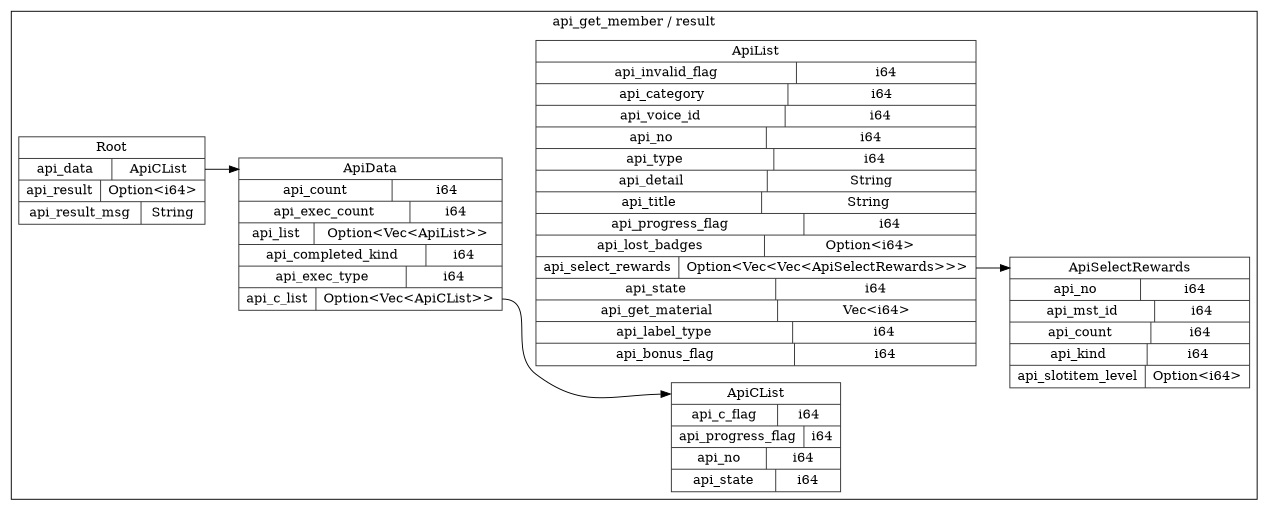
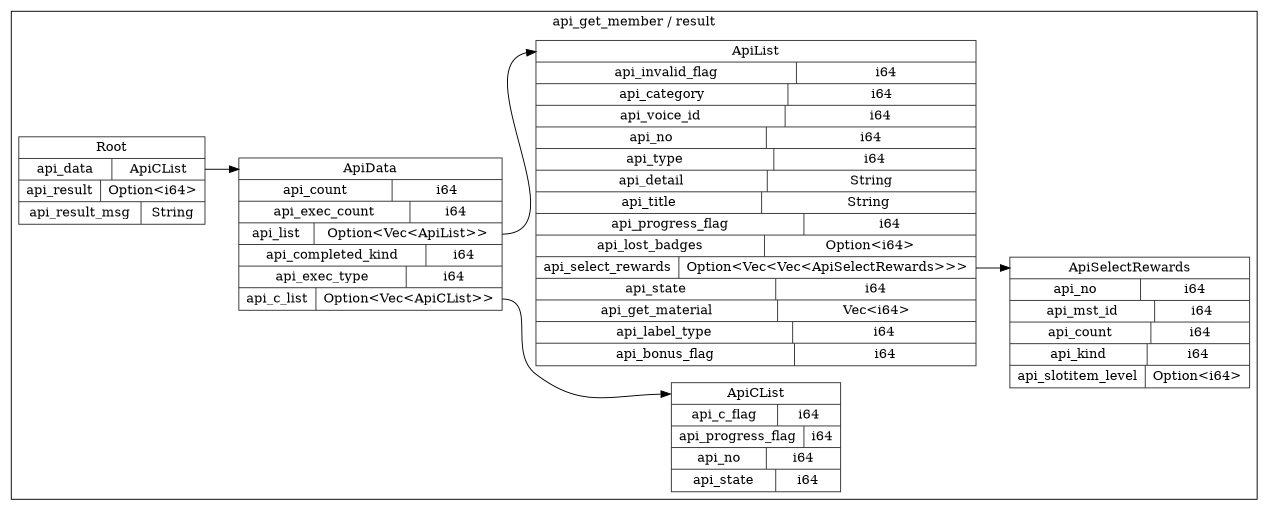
none -> (520, 147)
